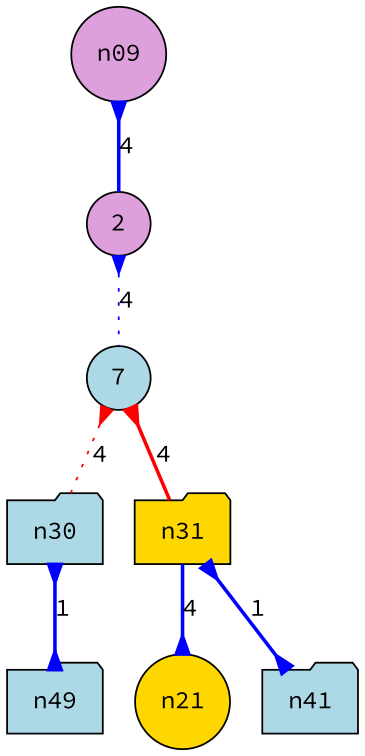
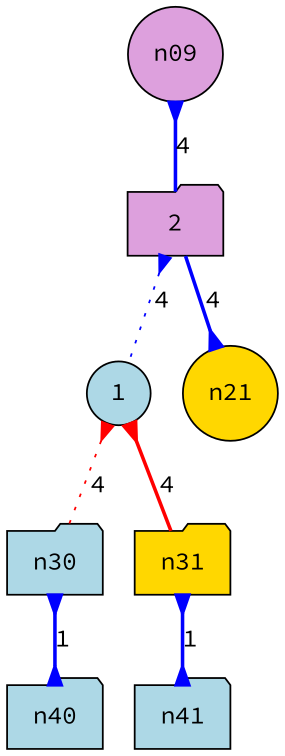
(119, 224) -> (175, 224)
(119, 378) -> (119, 393)
(183, 600) -> (198, 294)
(55, 702) -> (55, 717)
